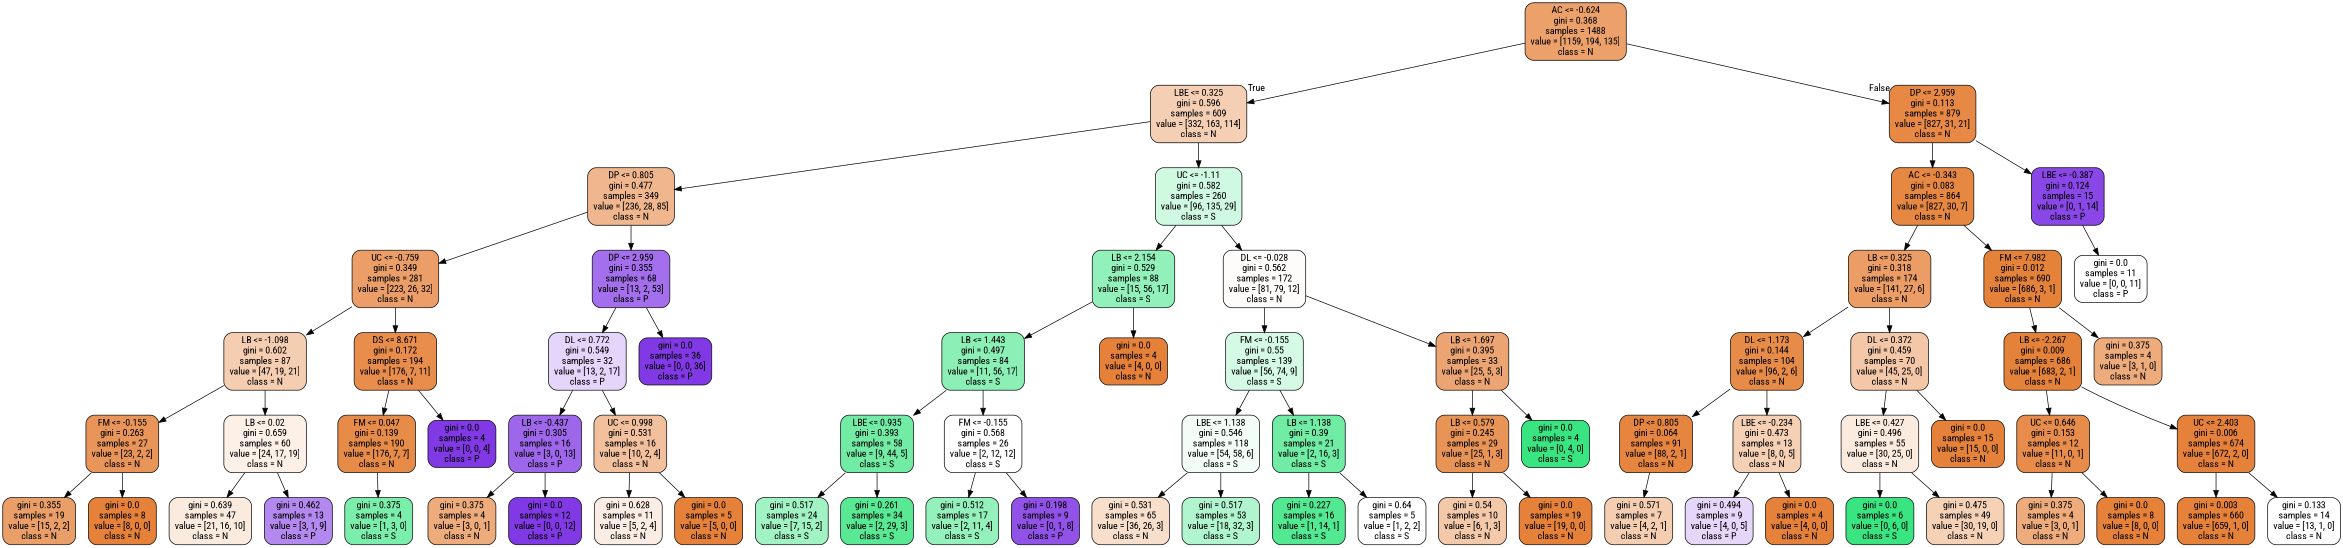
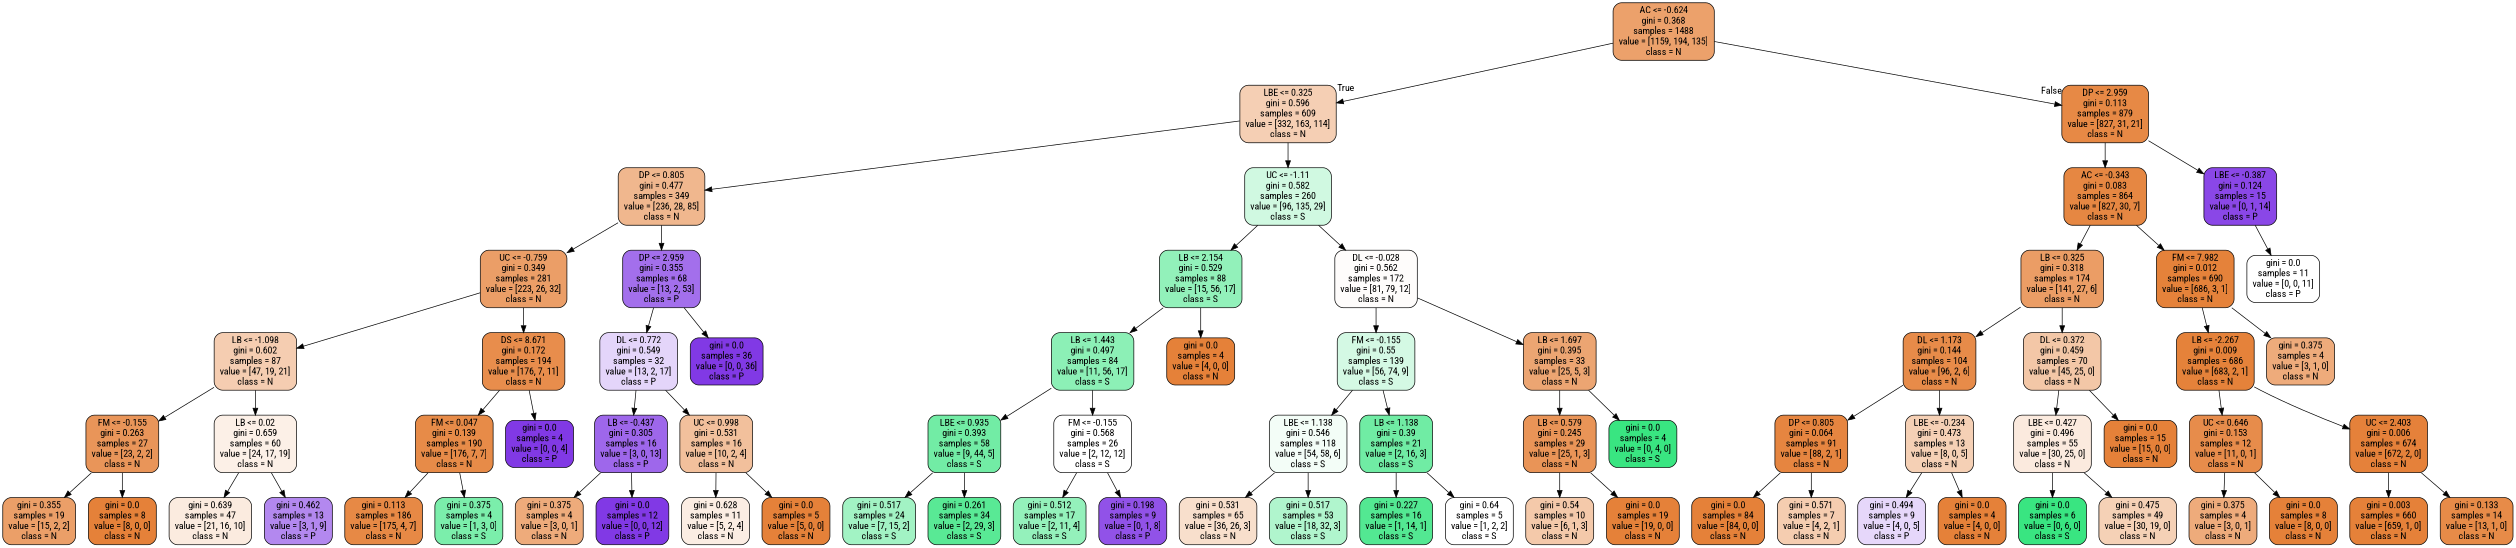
none -> (384, 521)
none -> (1728, 521)
(2304, 521) -> (2477, 521)
